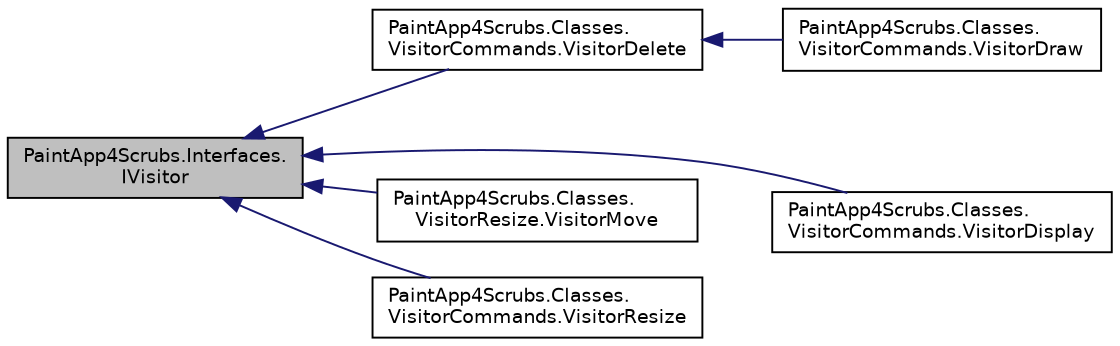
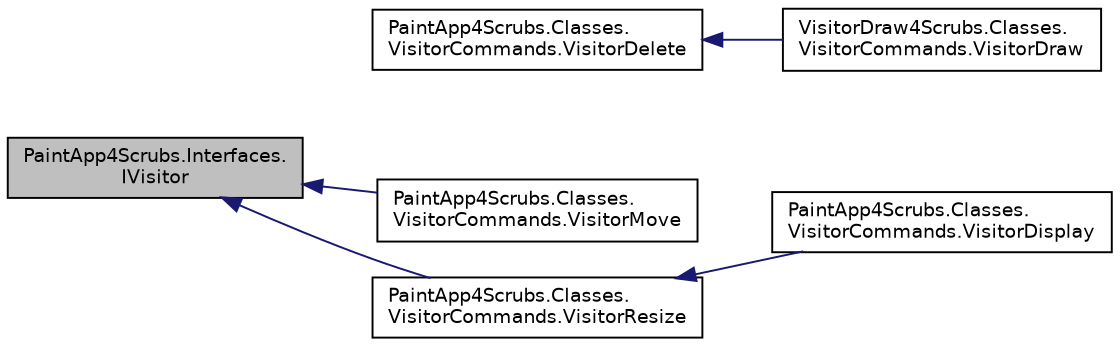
(942, 40) -> (942, 40)
(356, 101) -> none
(587, 153) -> (749, 263)
(537, 211) -> (537, 211)
